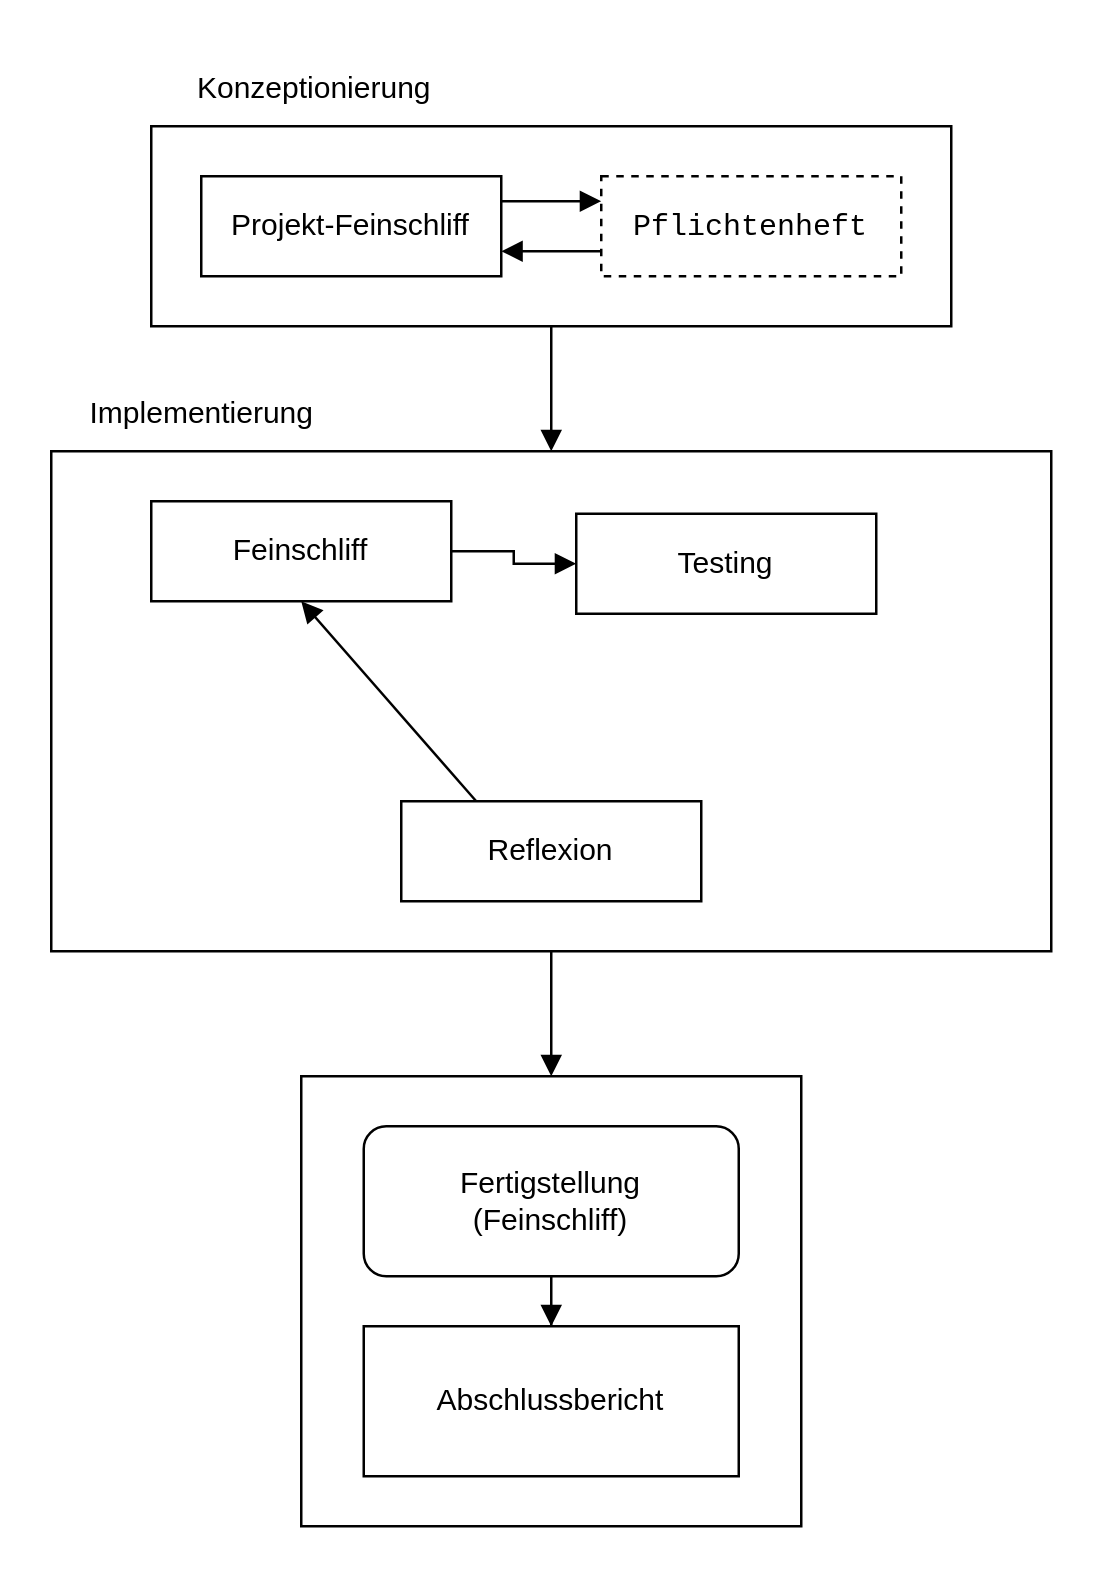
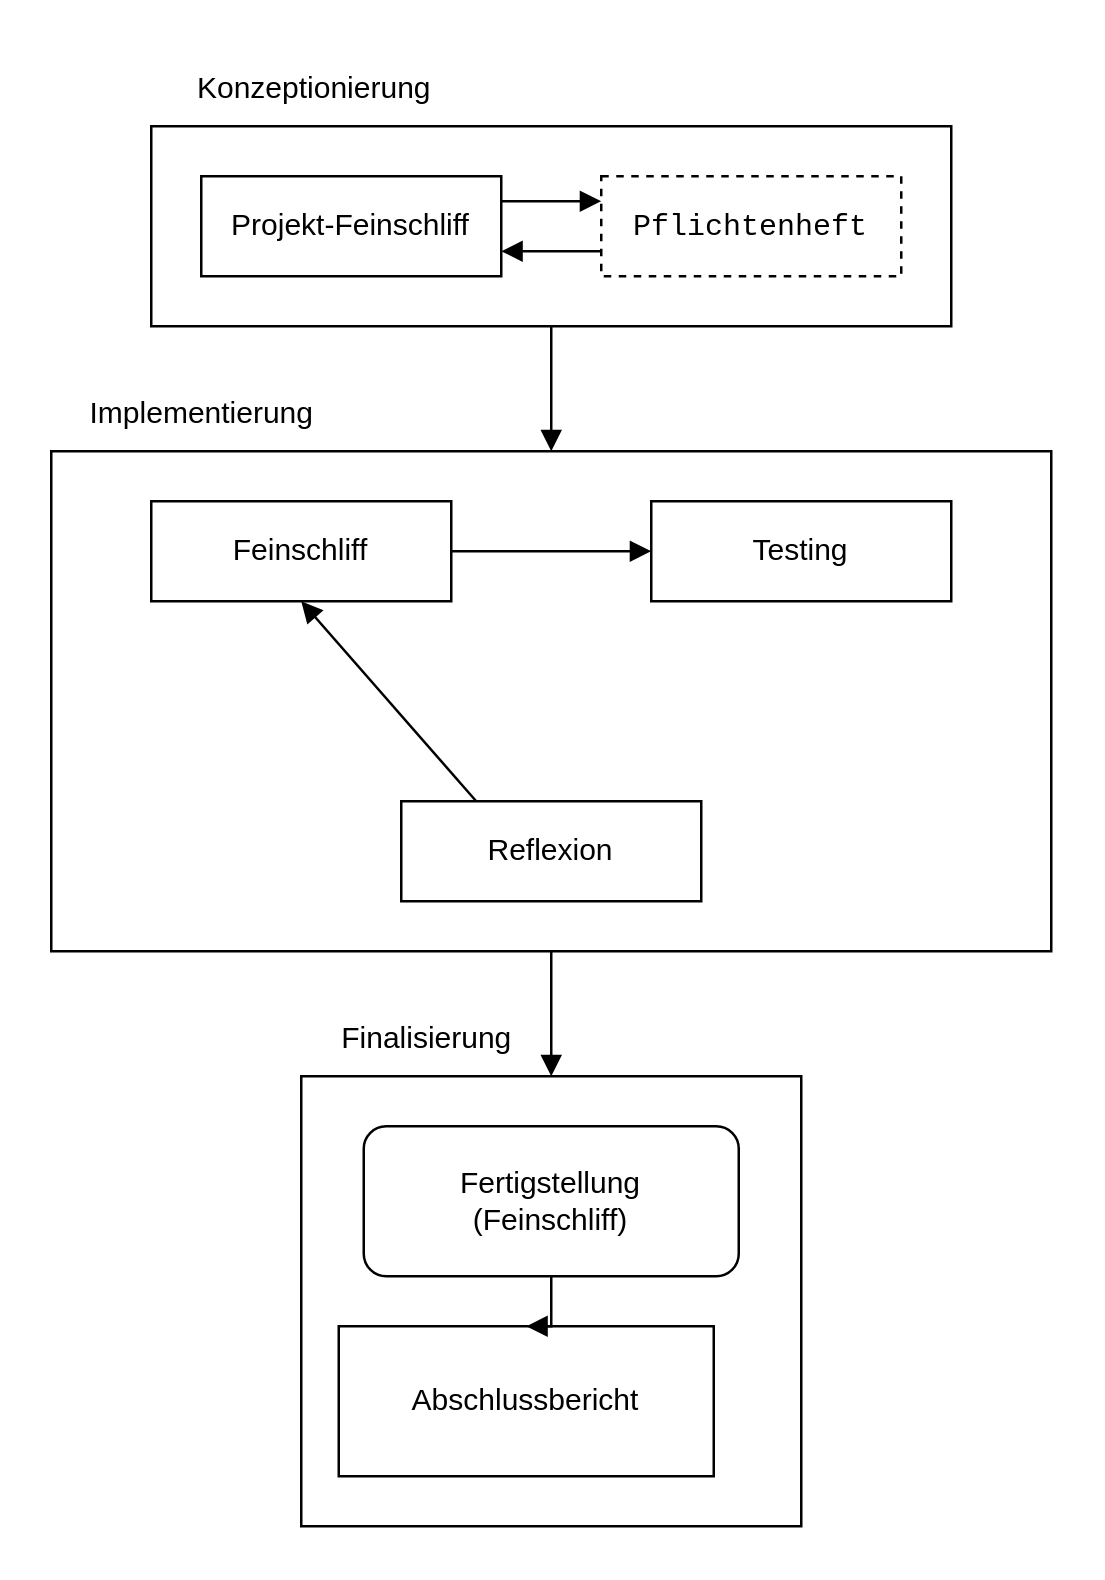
(726, 564) -> (801, 551)
none -> (426, 1039)
(551, 1401) -> (526, 1401)
